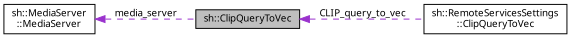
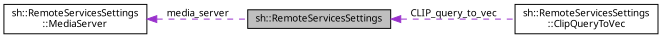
(49, 19) -> (75, 19)
(248, 19) -> (319, 19)
